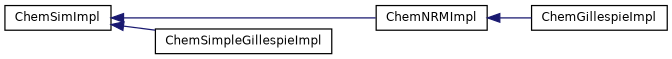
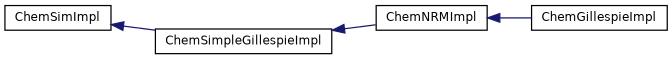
(250, 18) -> (360, 27)
